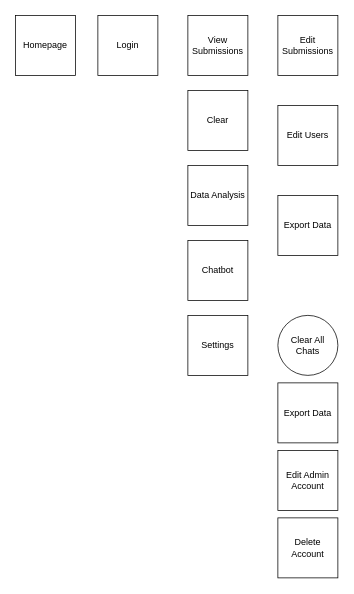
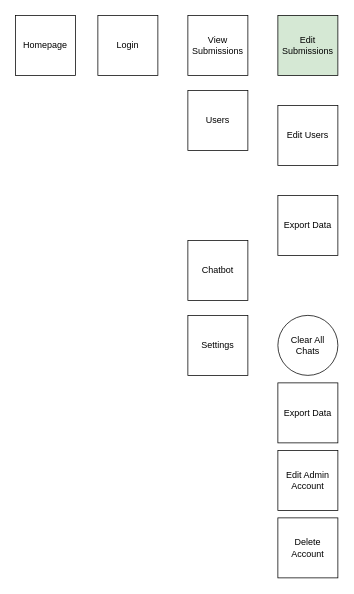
(308, 45) -> (308, 45)
(218, 120) -> (218, 120)
(218, 195) -> none
